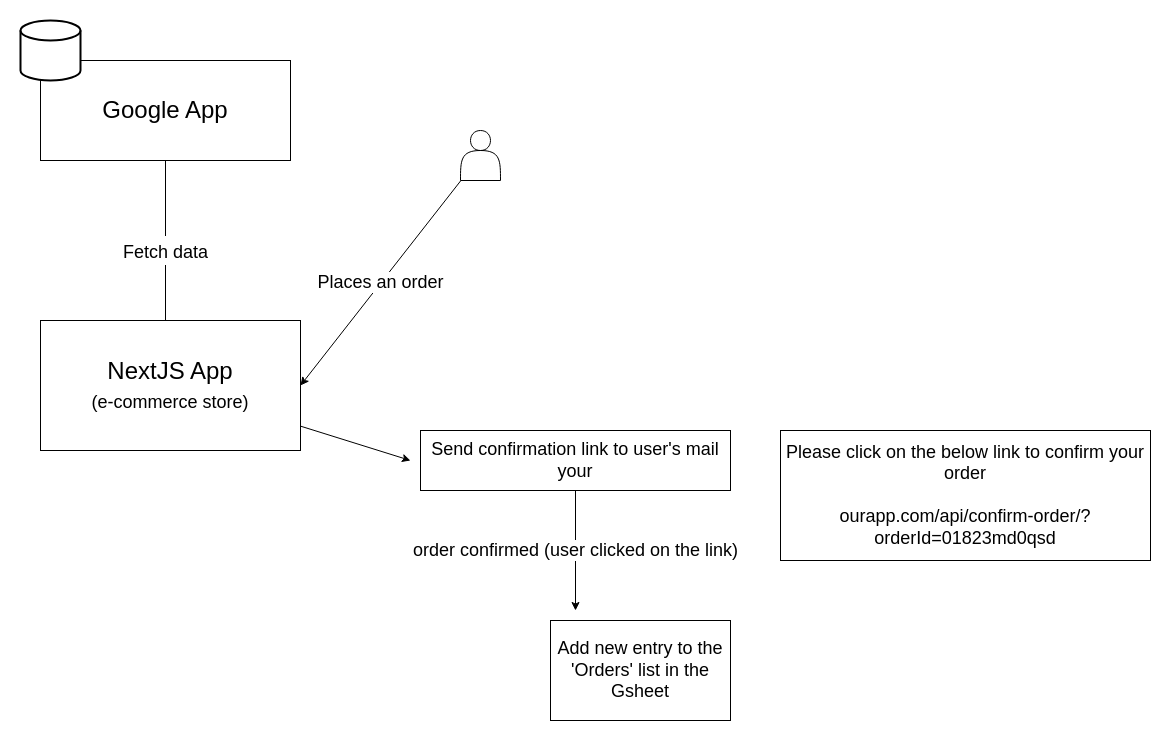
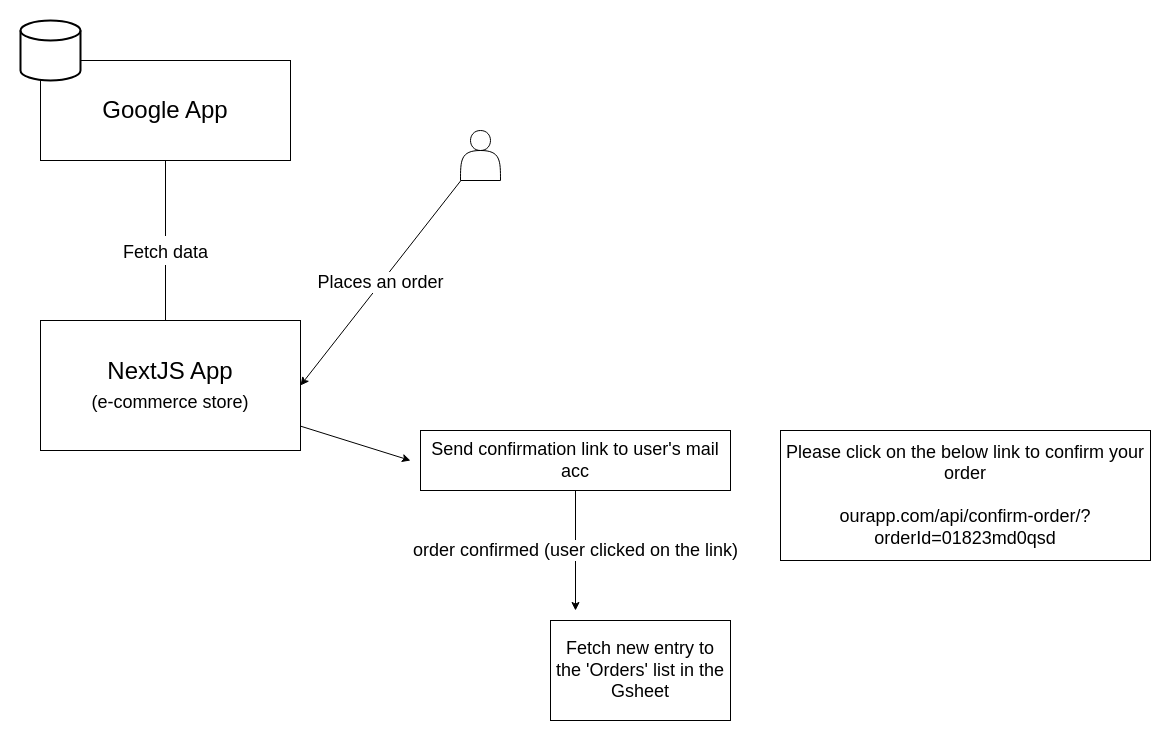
(576, 461) -> (576, 461)
(641, 671) -> (641, 671)
